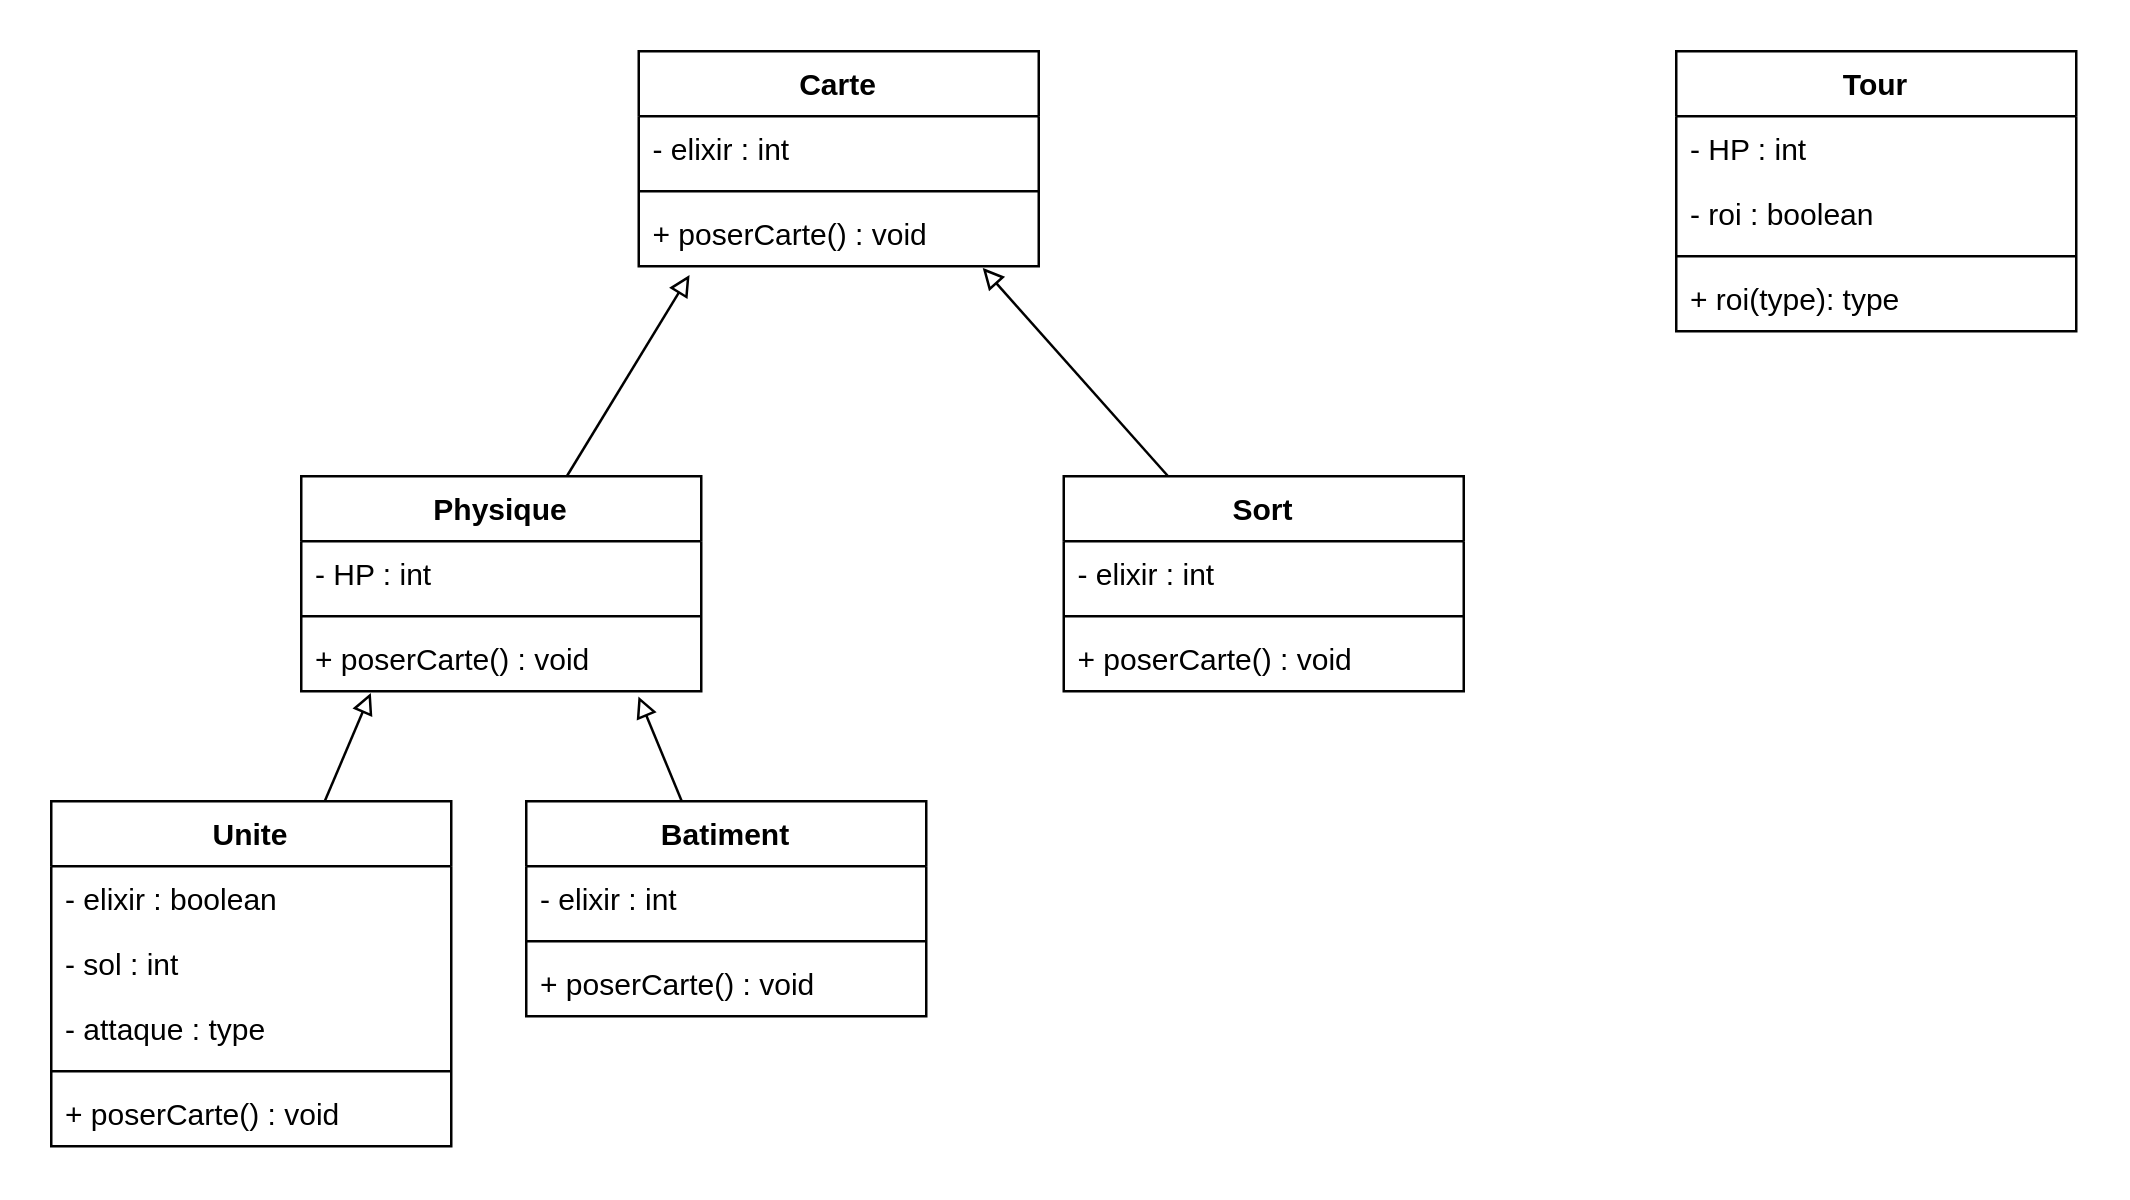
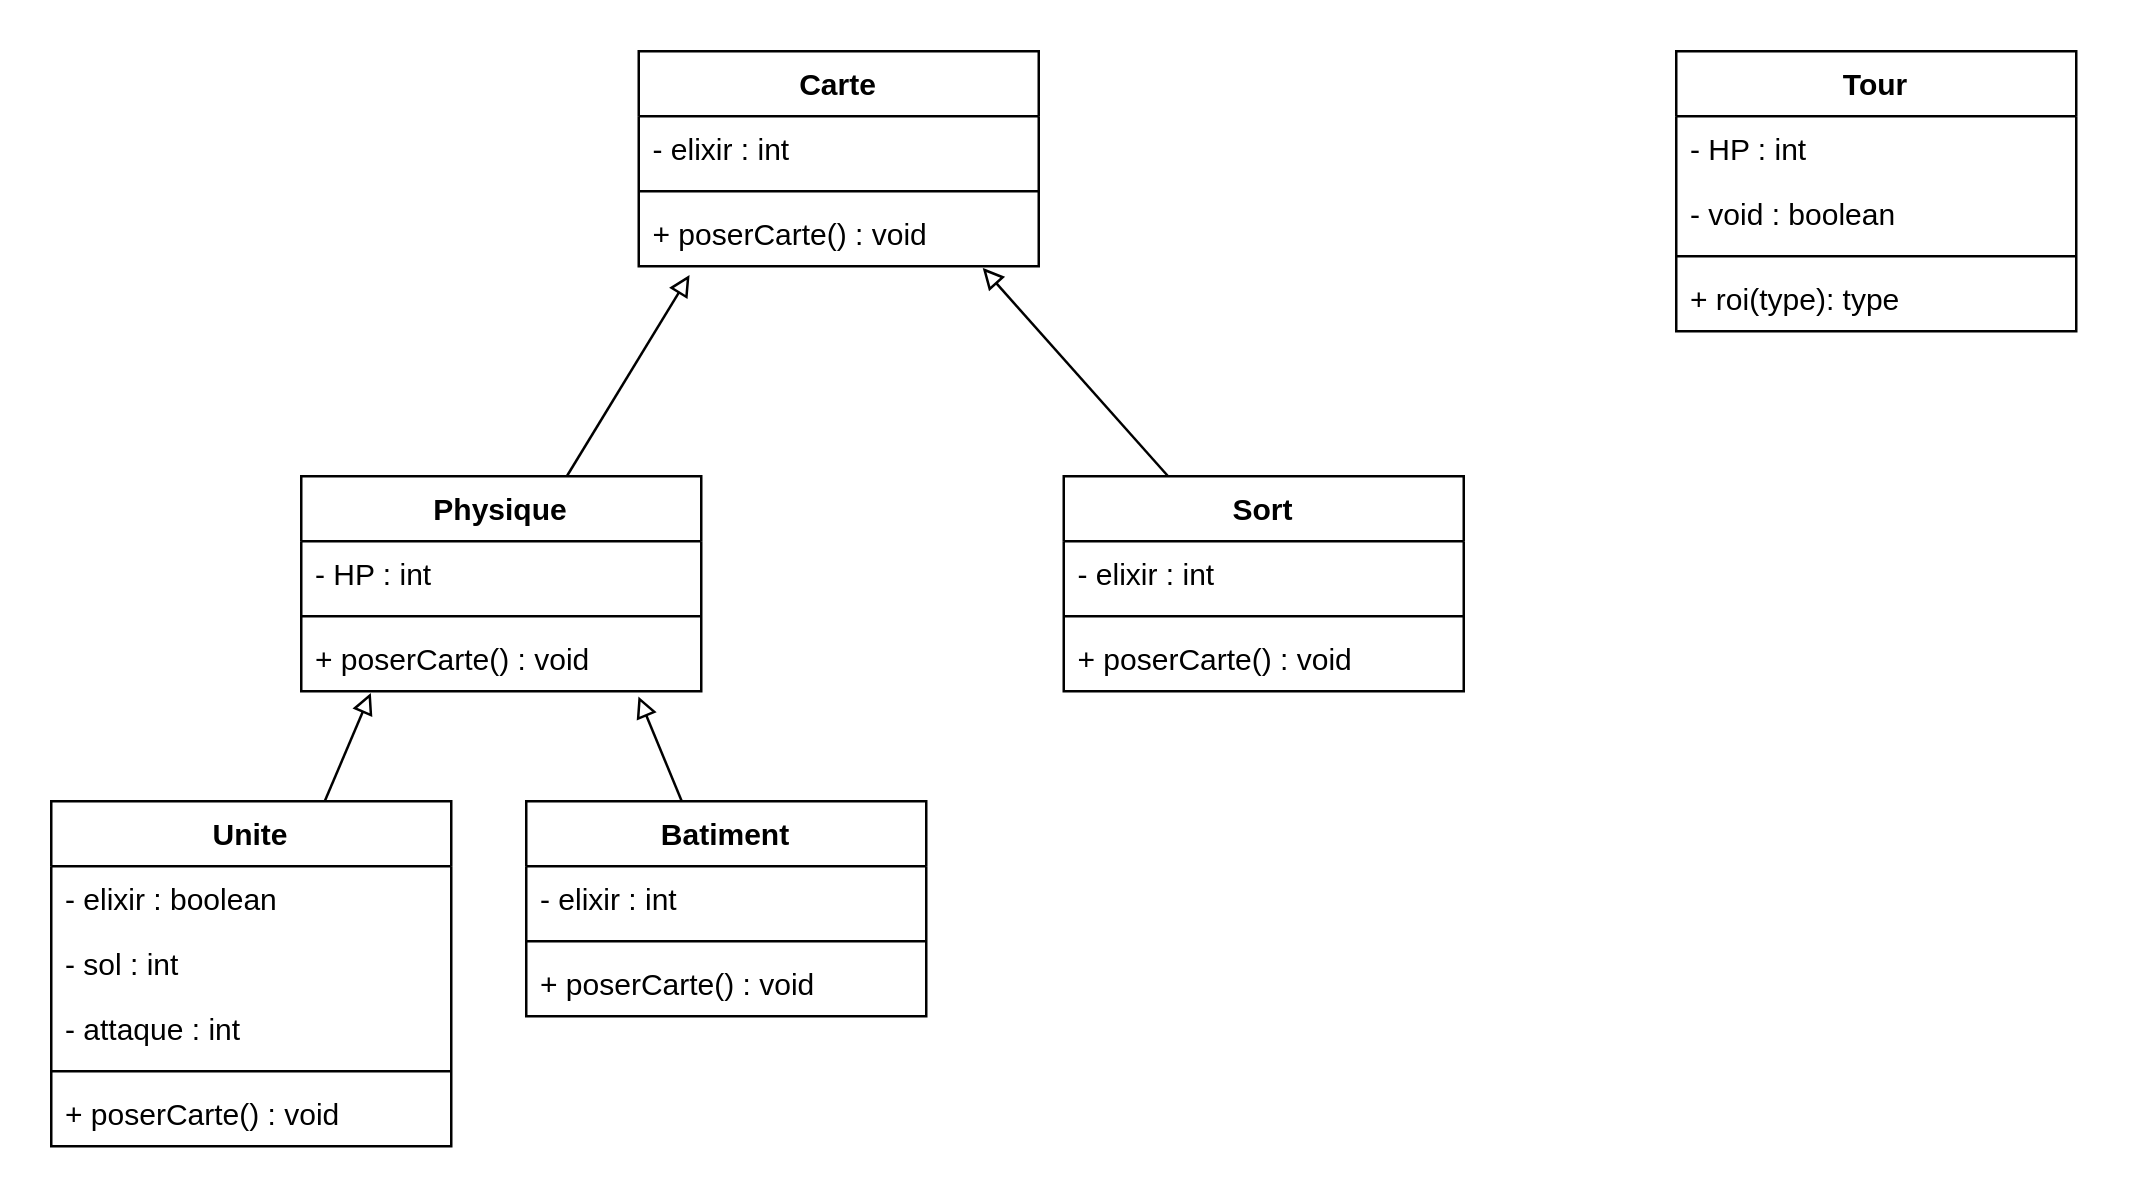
(1793, 215) -> (1801, 215)
(184, 1030) -> (172, 1030)
